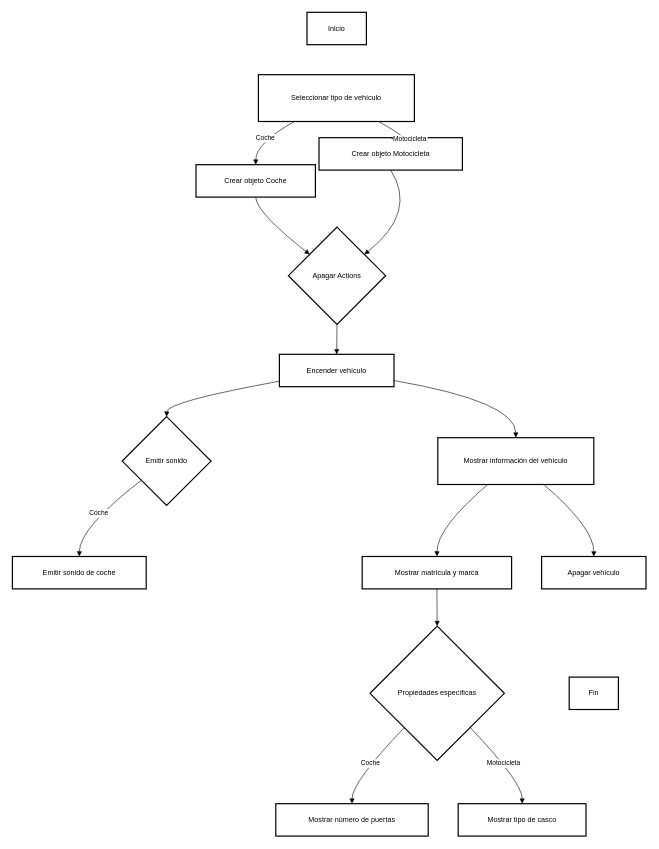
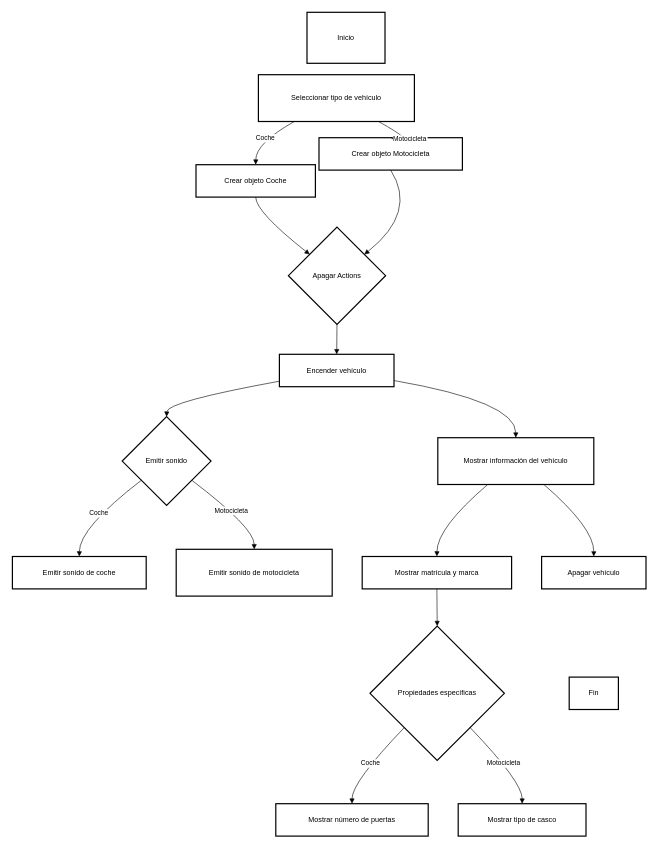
(337, 29) -> (346, 38)
none -> (213, 497)
none -> (254, 573)
